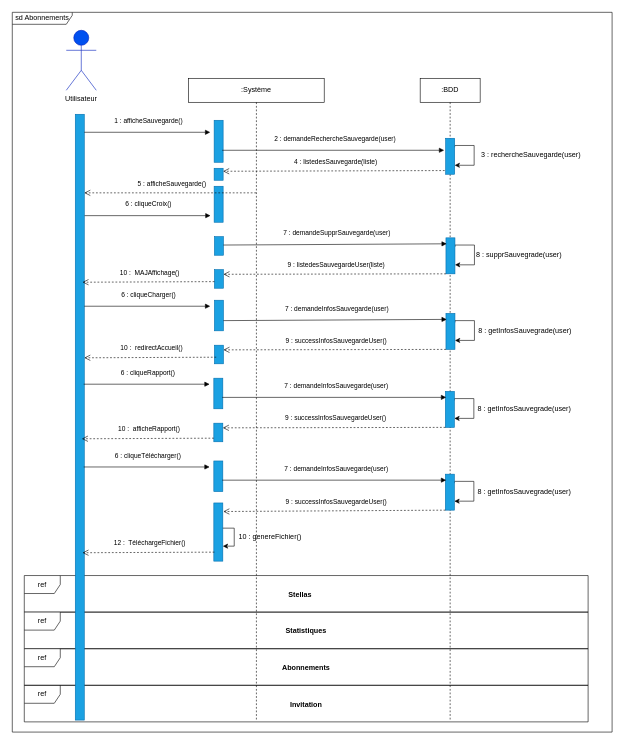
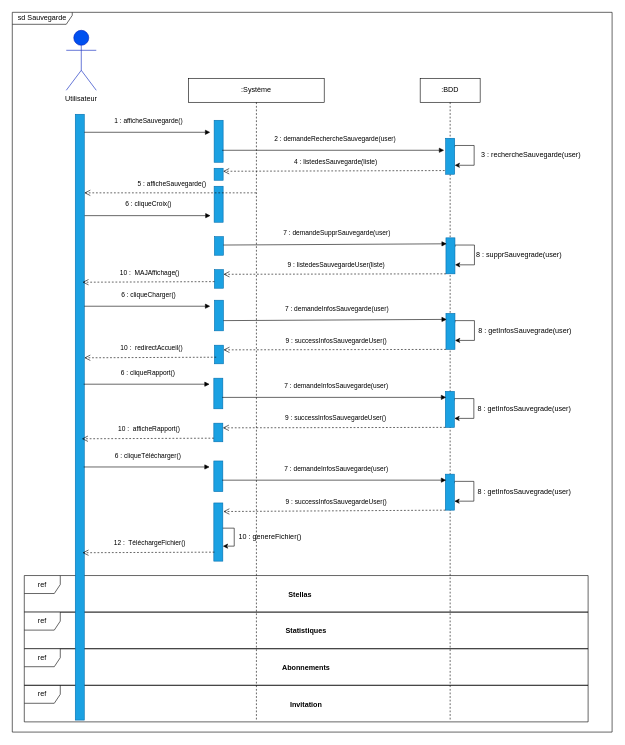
(42, 18) -> (42, 18)
